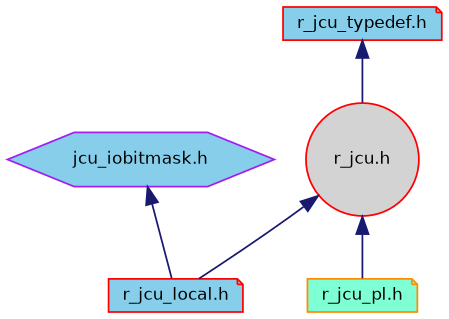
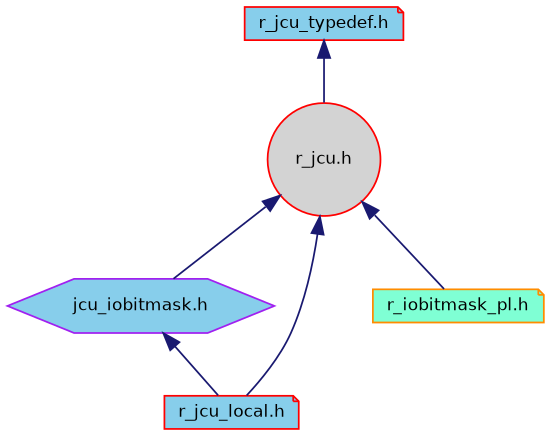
none -> (220, 243)
(362, 295) -> (458, 306)
